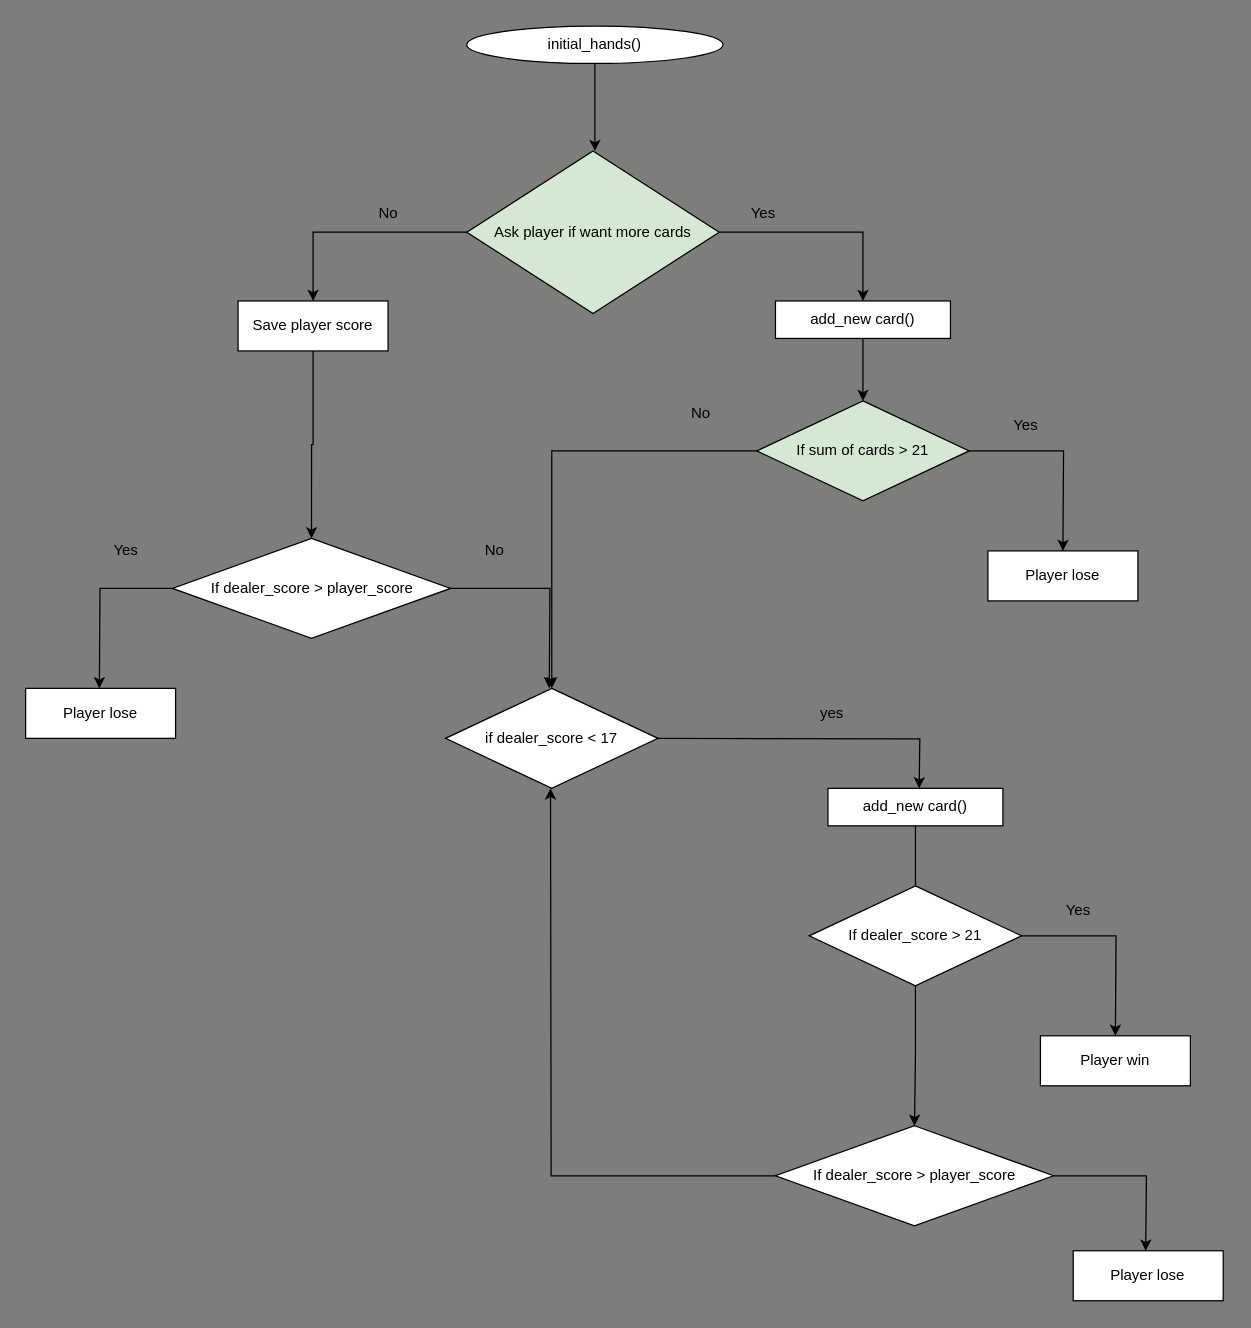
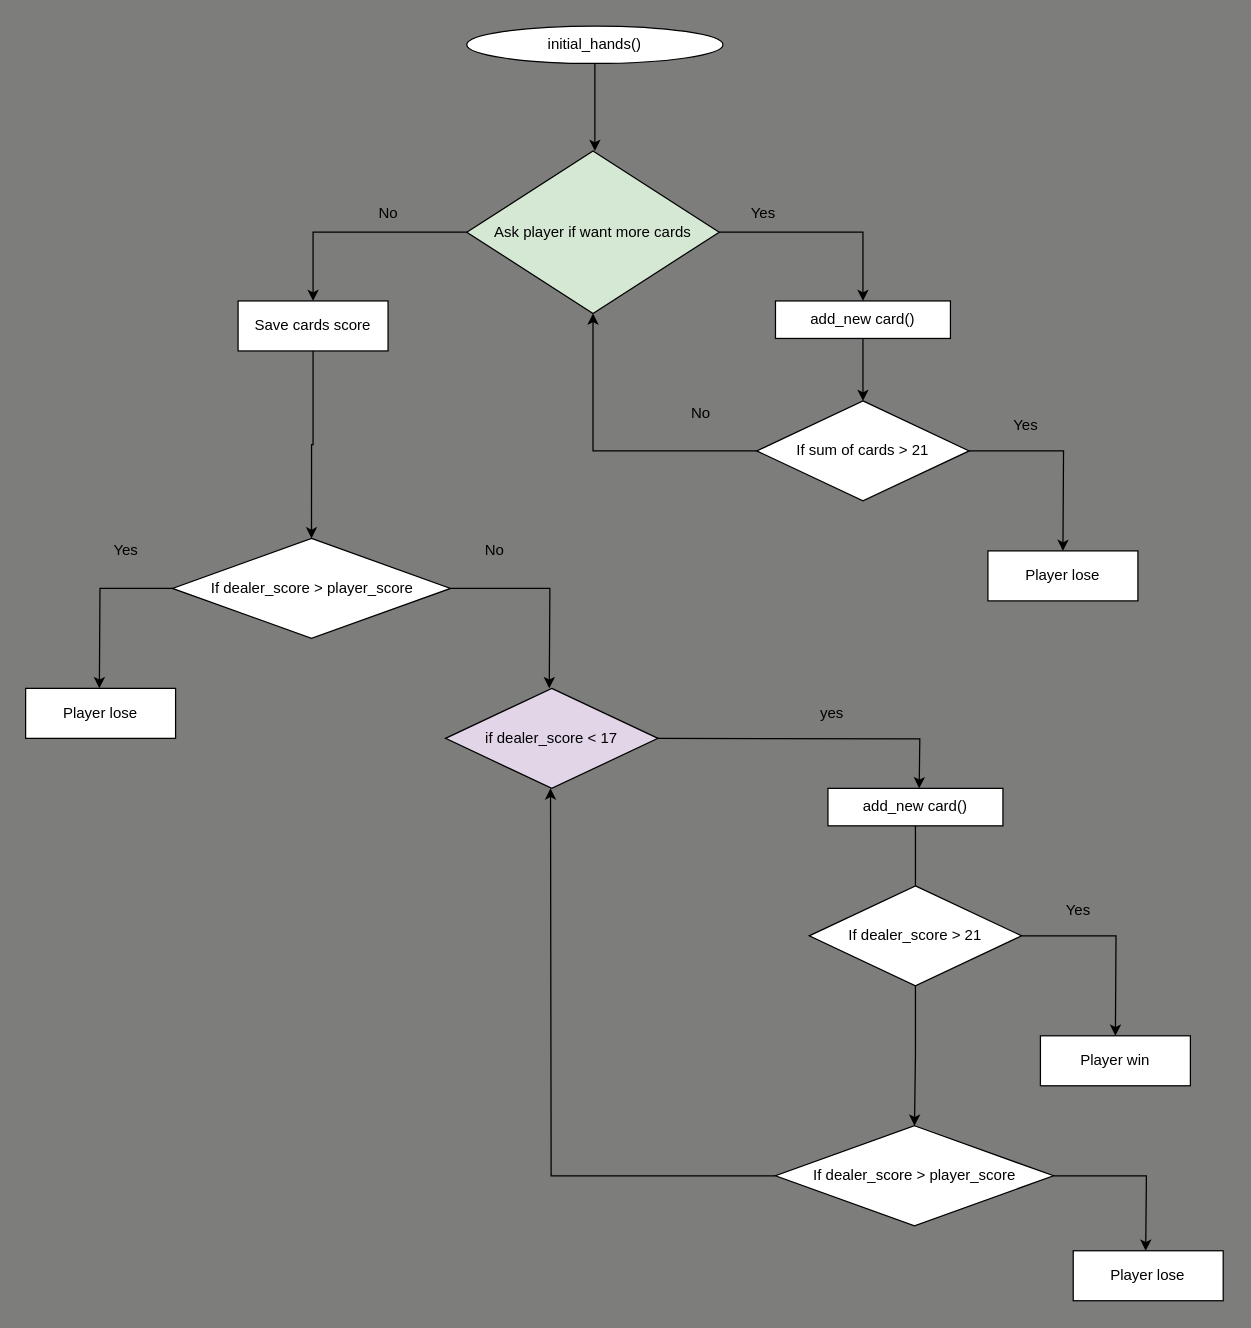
(313, 326) -> (313, 326)
(863, 451) -> (863, 451)
(552, 497) -> (593, 387)
(552, 738) -> (552, 738)
